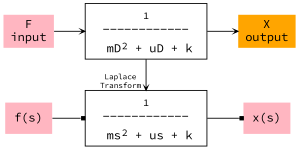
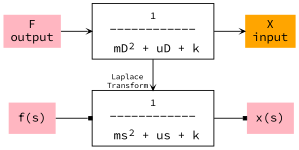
(29, 31) -> (32, 31)
(267, 31) -> (270, 31)
